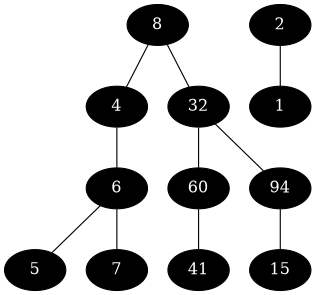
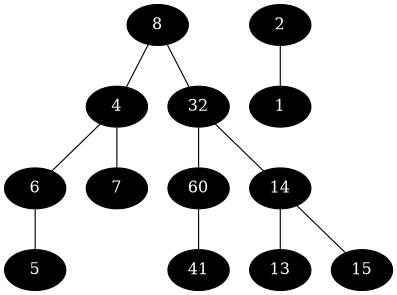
(280, 188) -> (280, 188)
(117, 229) -> (117, 148)
none -> (280, 270)
